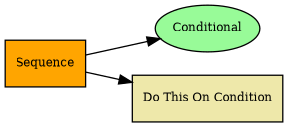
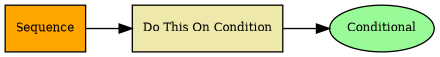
(116, 48) -> (300, 29)
